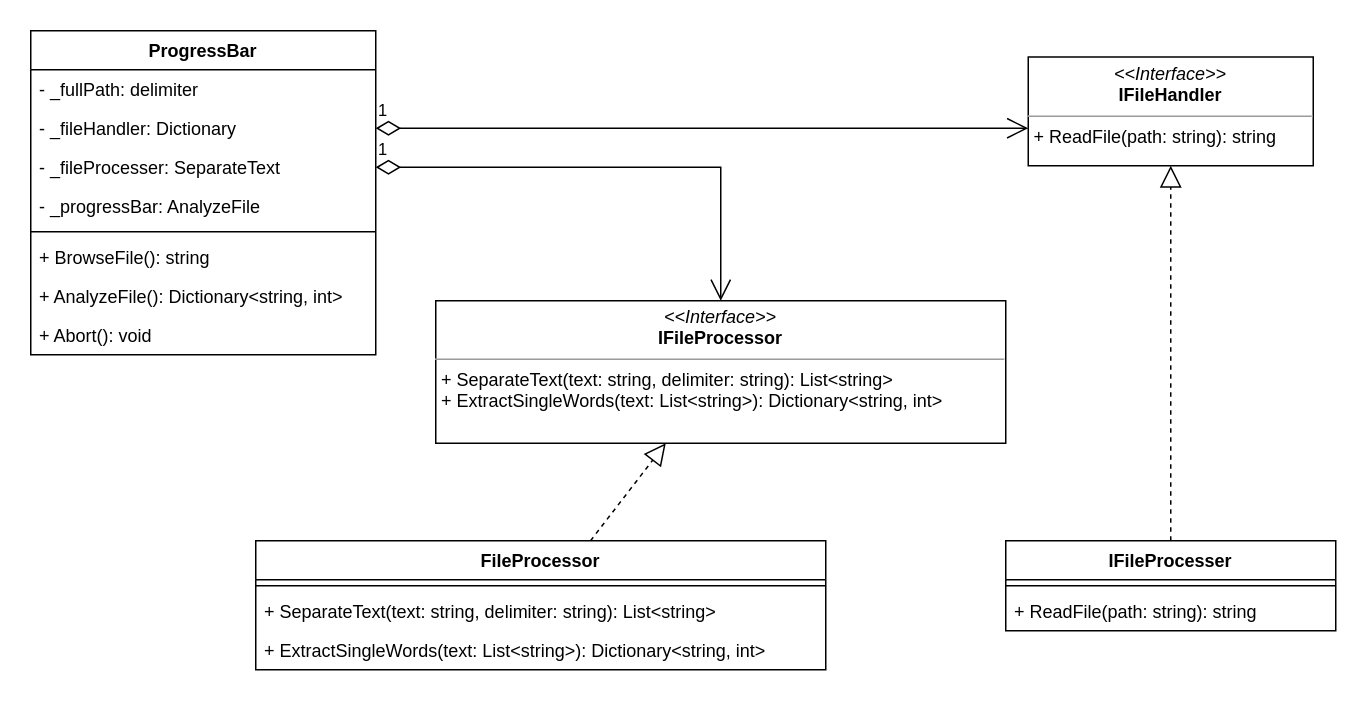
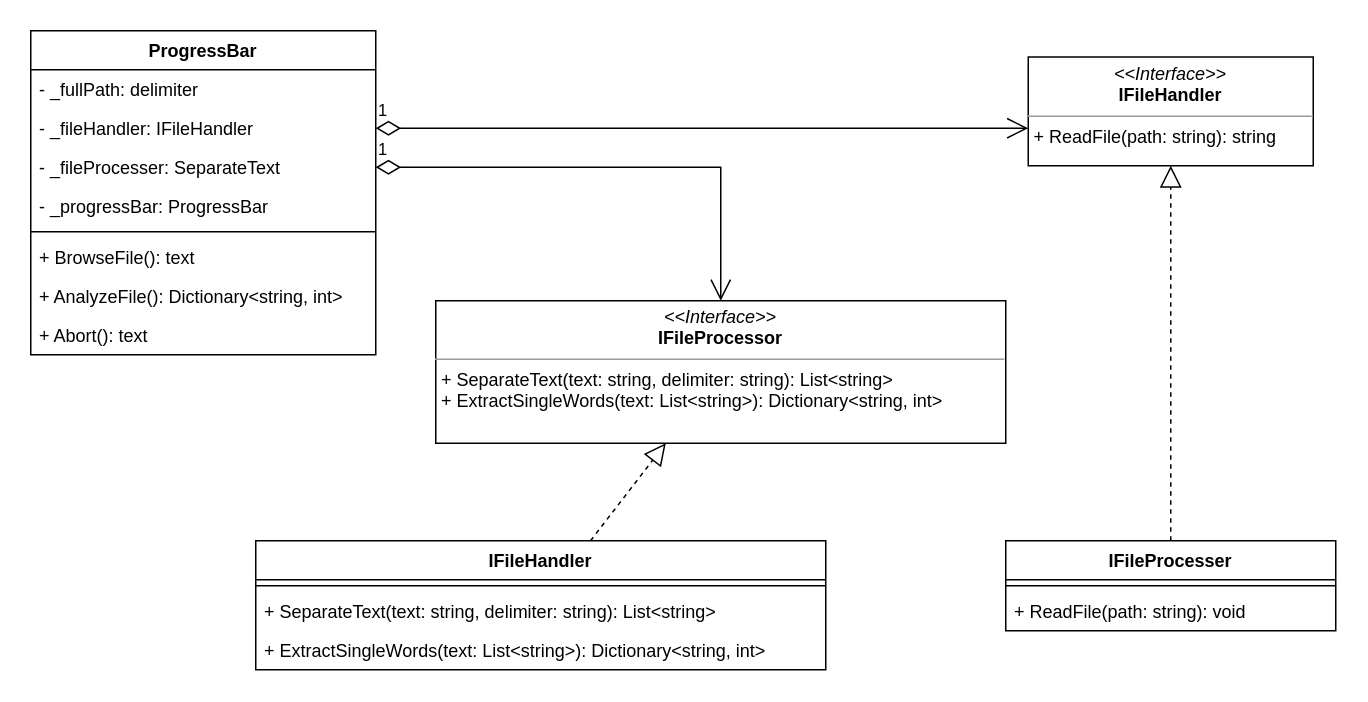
(151, 129) -> (159, 129)
(161, 207) -> (168, 207)
(136, 258) -> (128, 258)
(105, 336) -> (108, 336)
(540, 561) -> (540, 561)
(1154, 612) -> (1144, 612)
